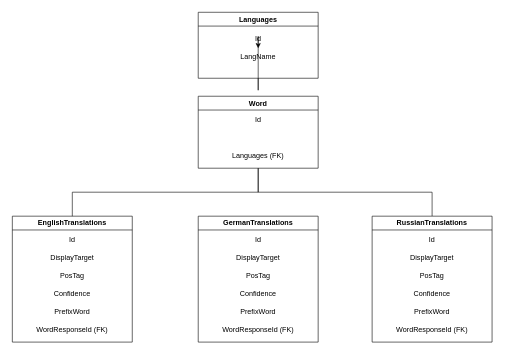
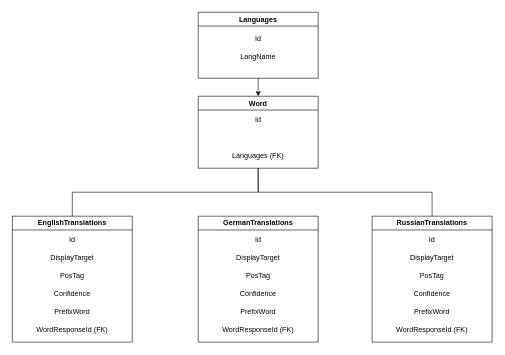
(258, 39) -> (258, 90)
